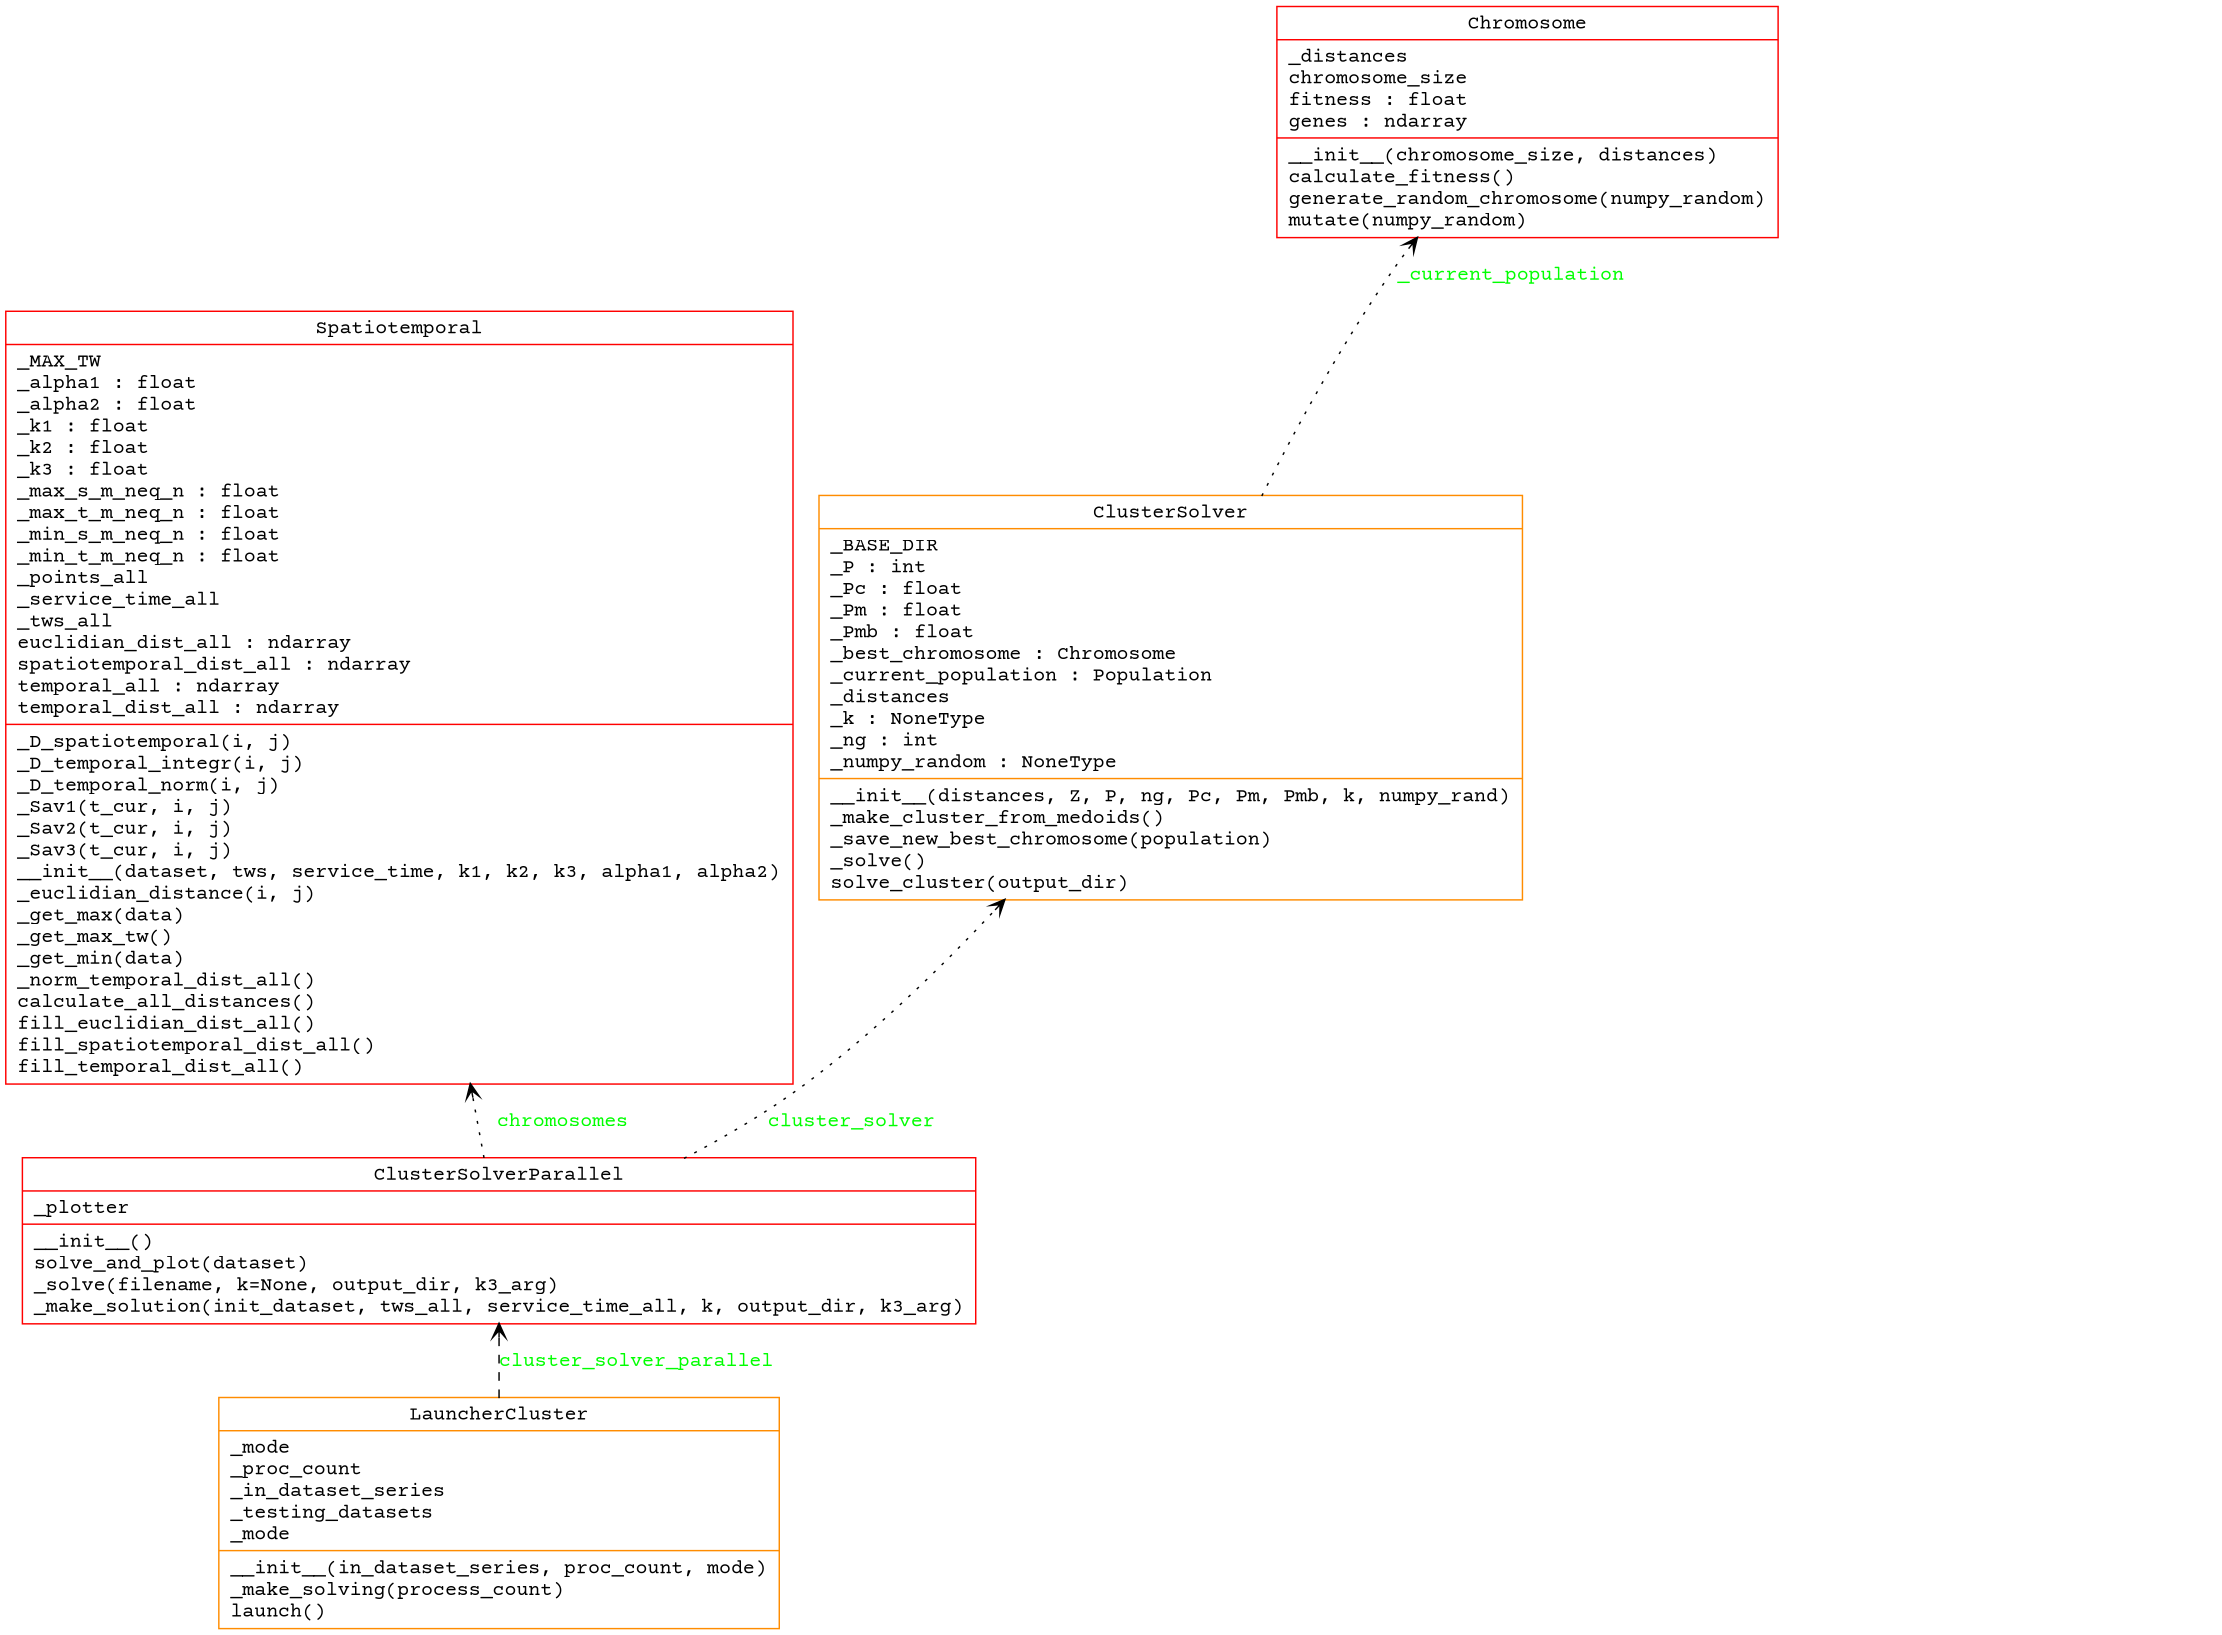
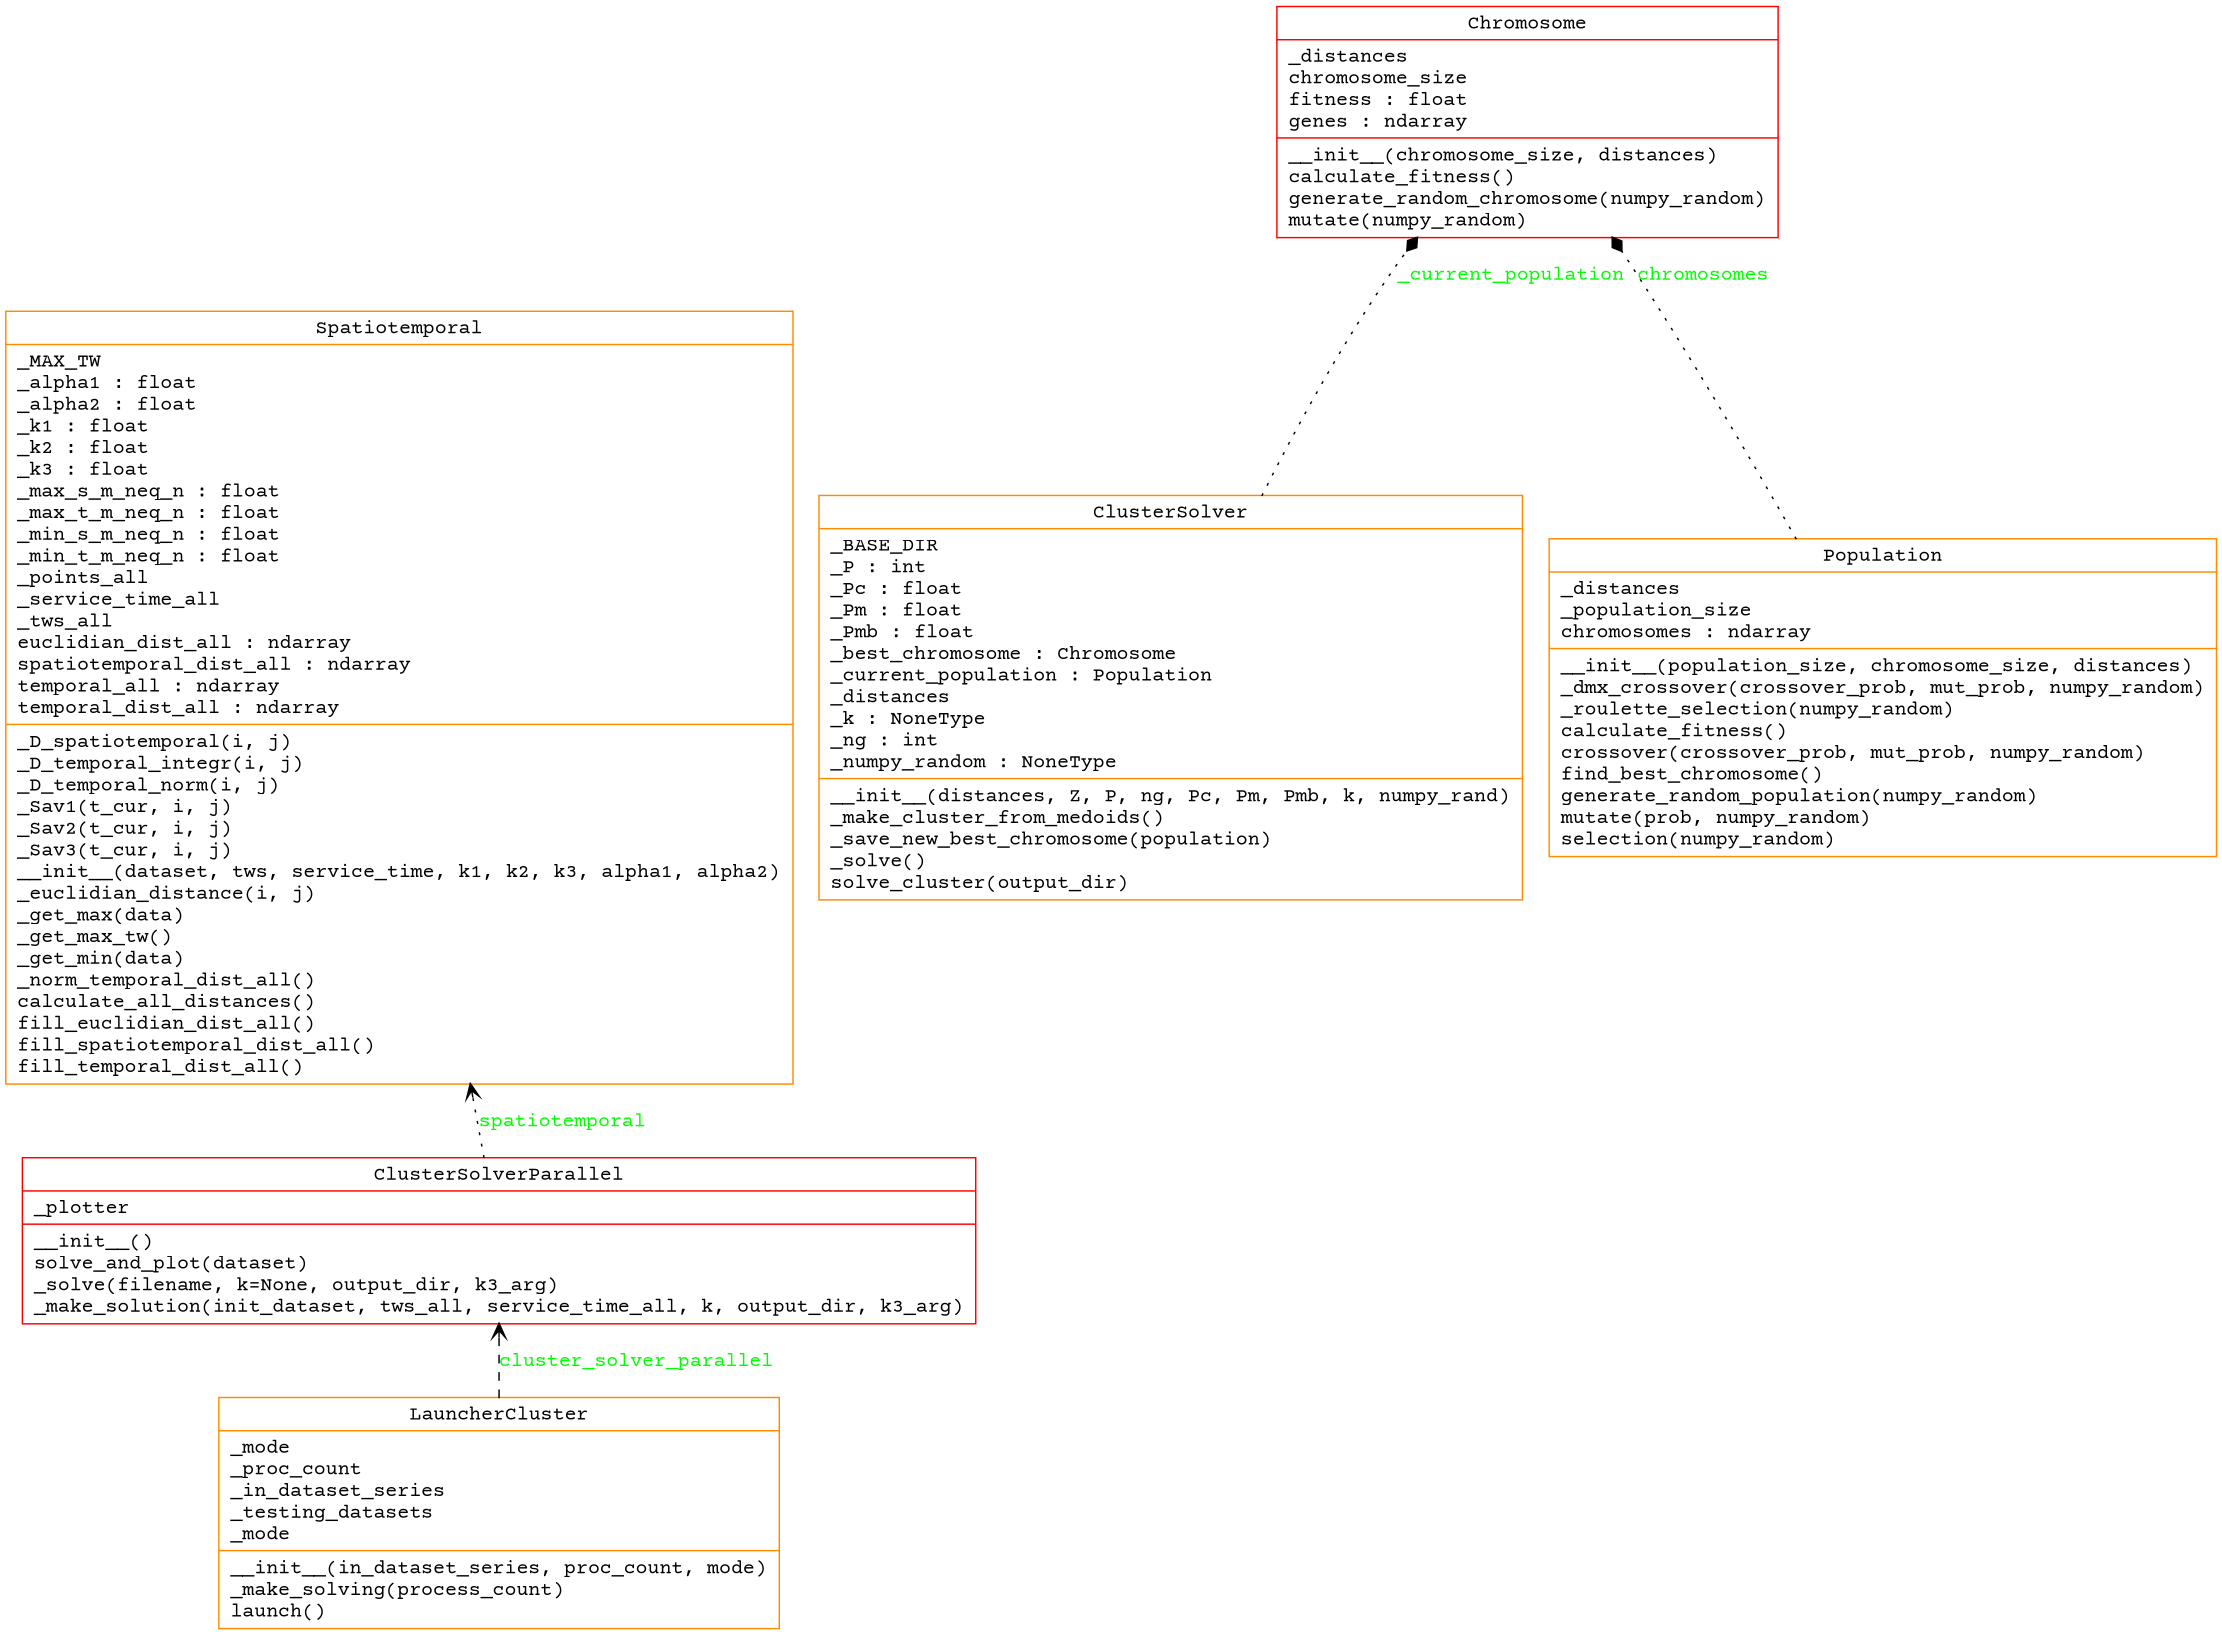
(1329, 371) -> (1329, 371)
(399, 698) -> (399, 698)
none -> (1883, 698)
(850, 1048) -> none
(563, 1121) -> (563, 1121)
